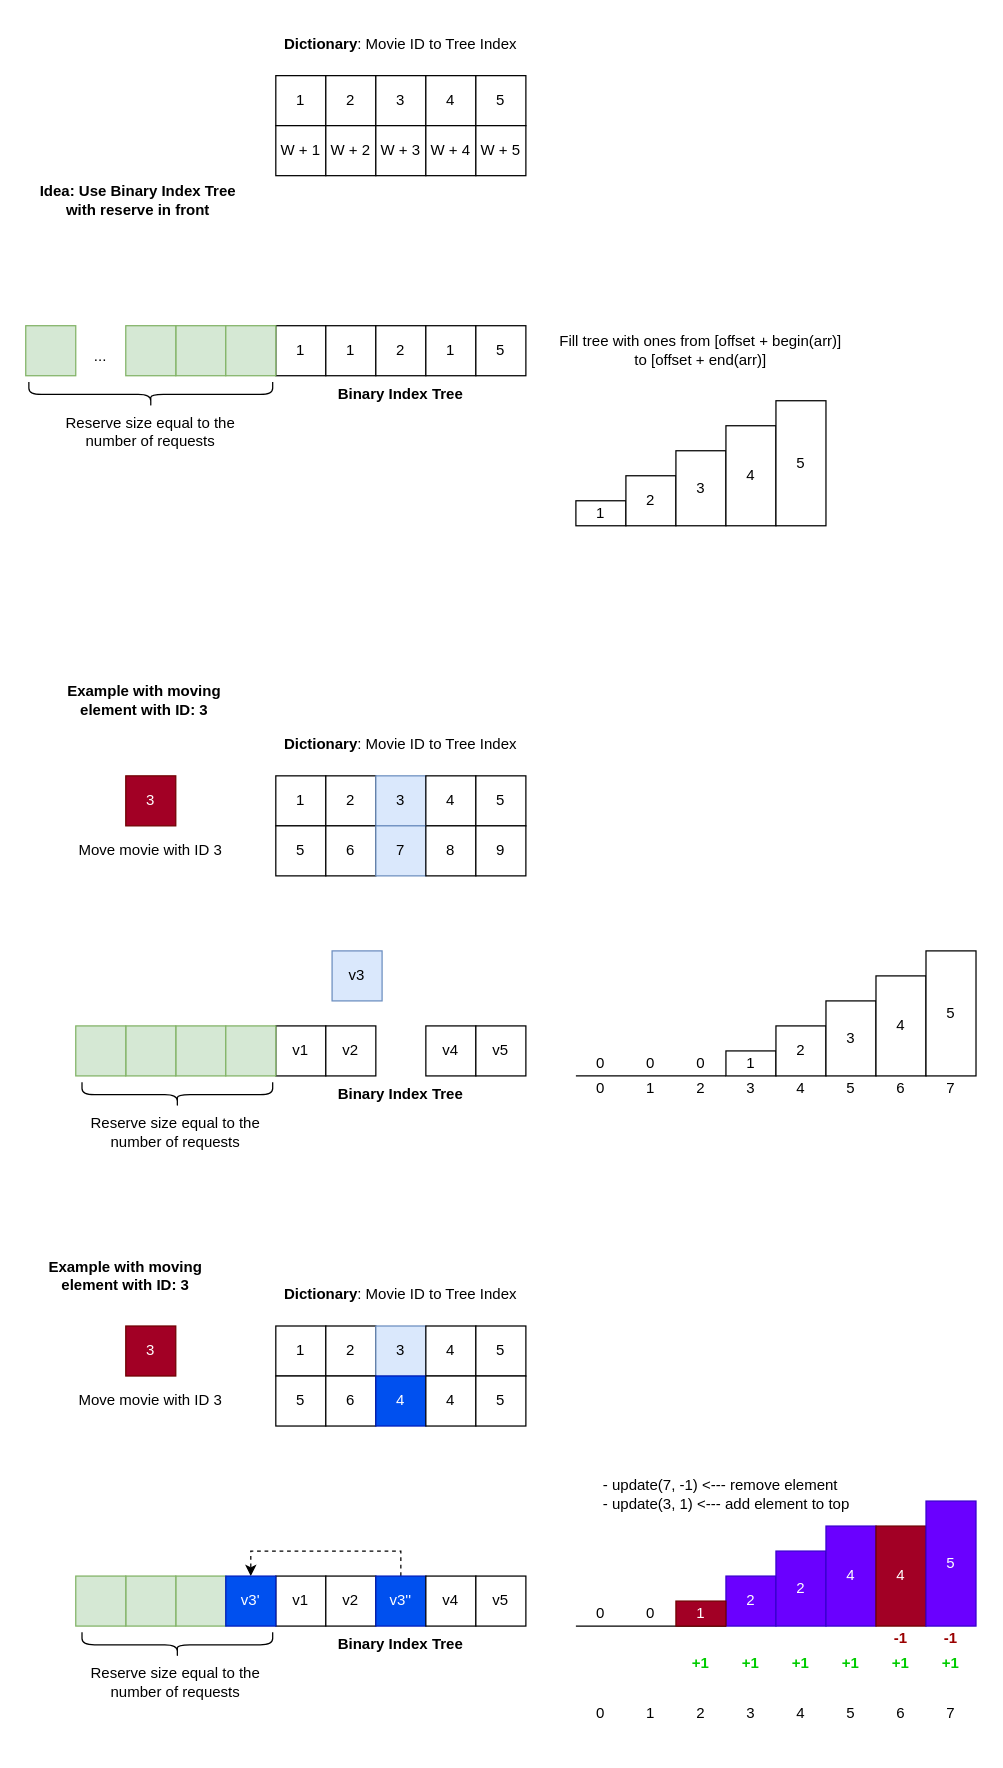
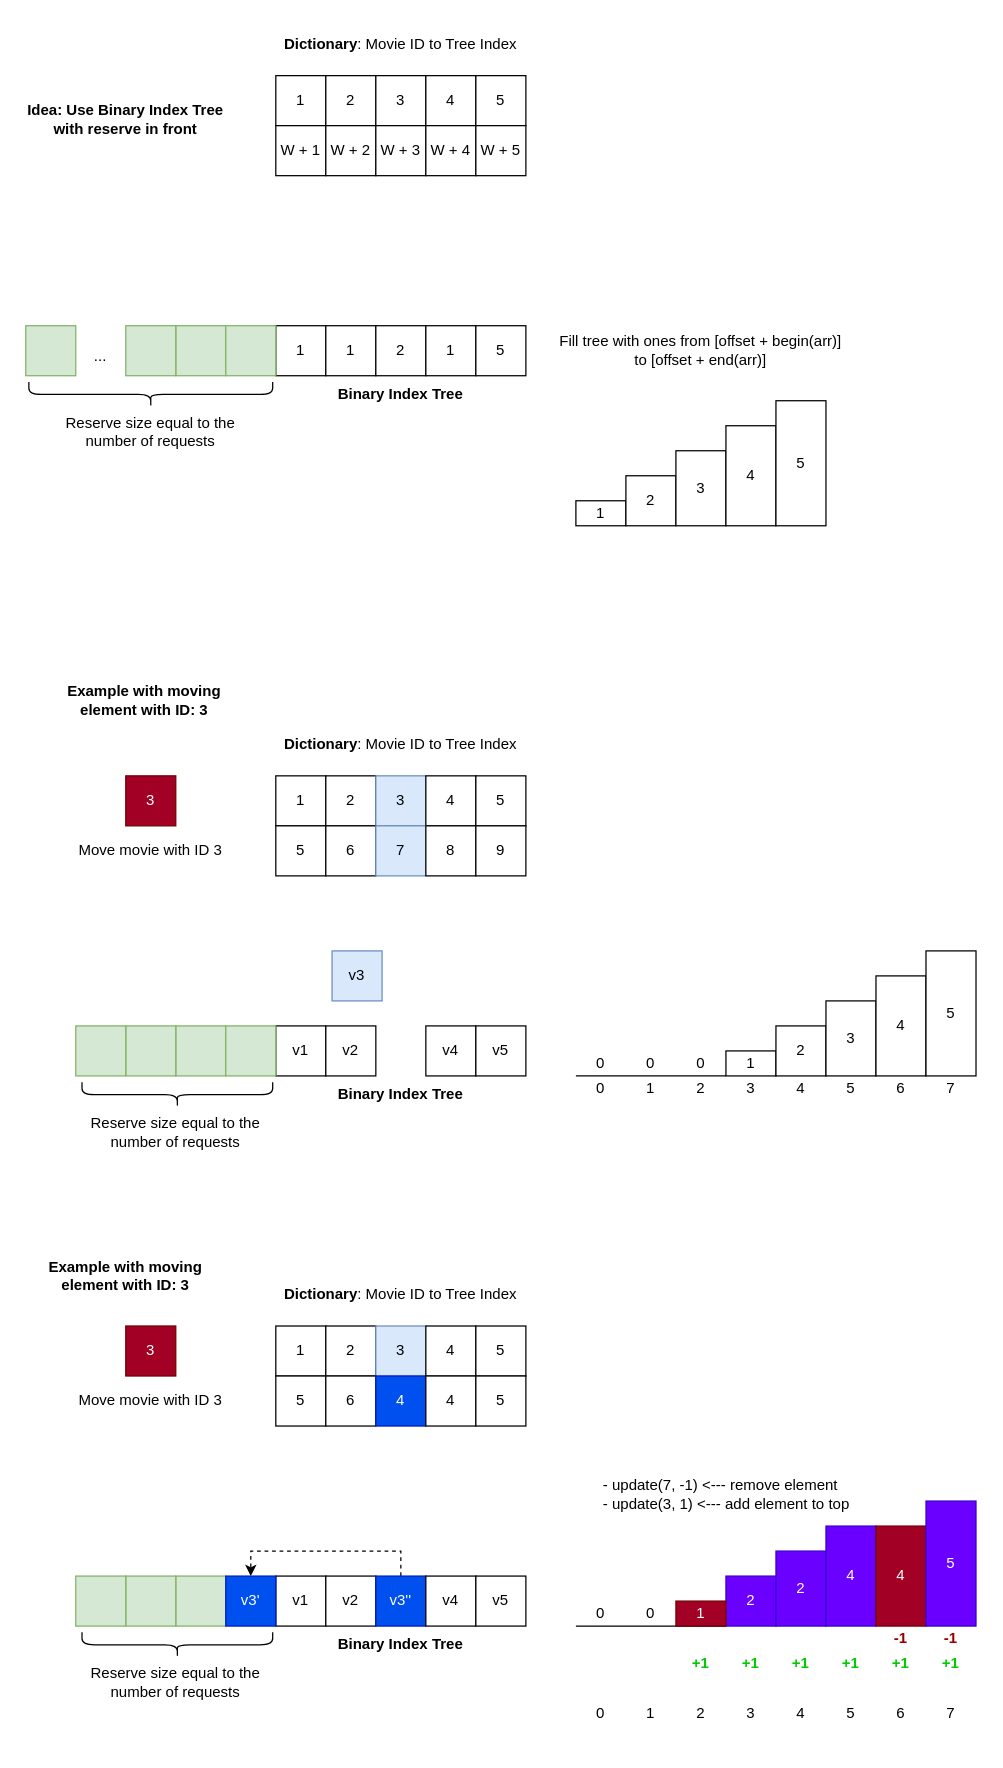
(138, 201) -> (126, 119)
